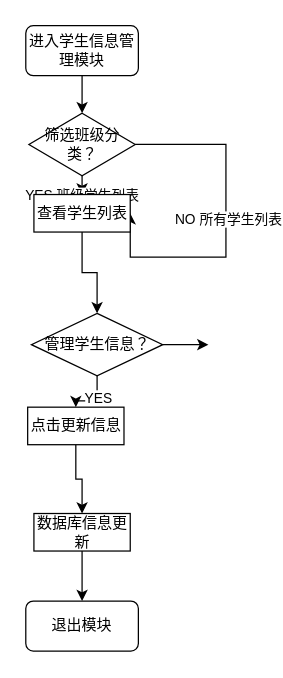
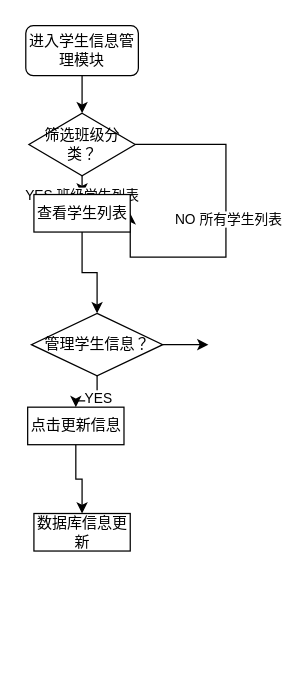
(82, 572) -> none
(82, 626) -> none
